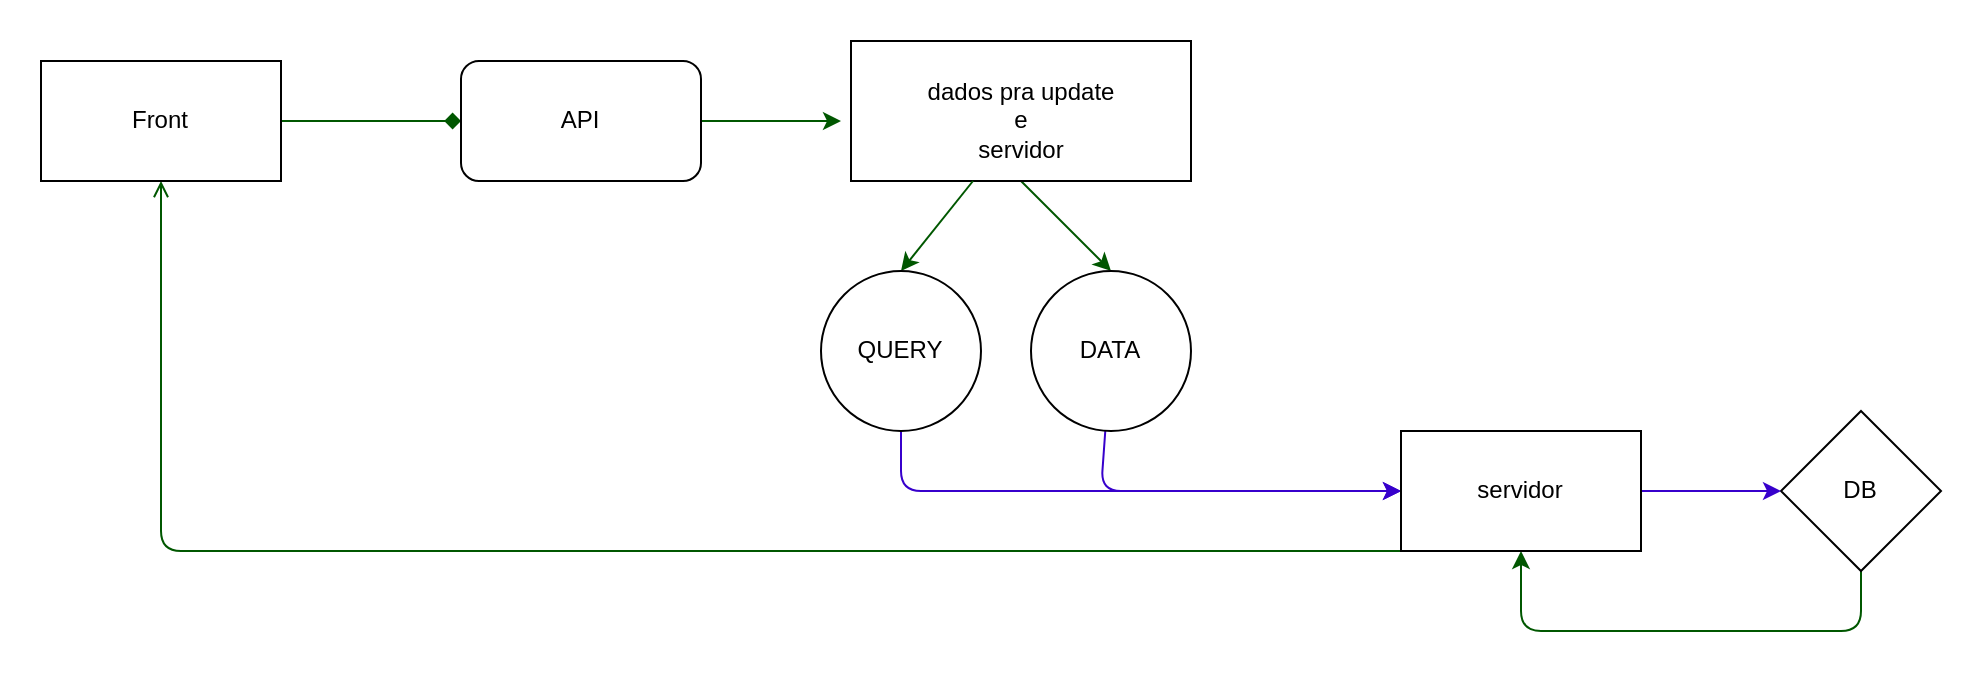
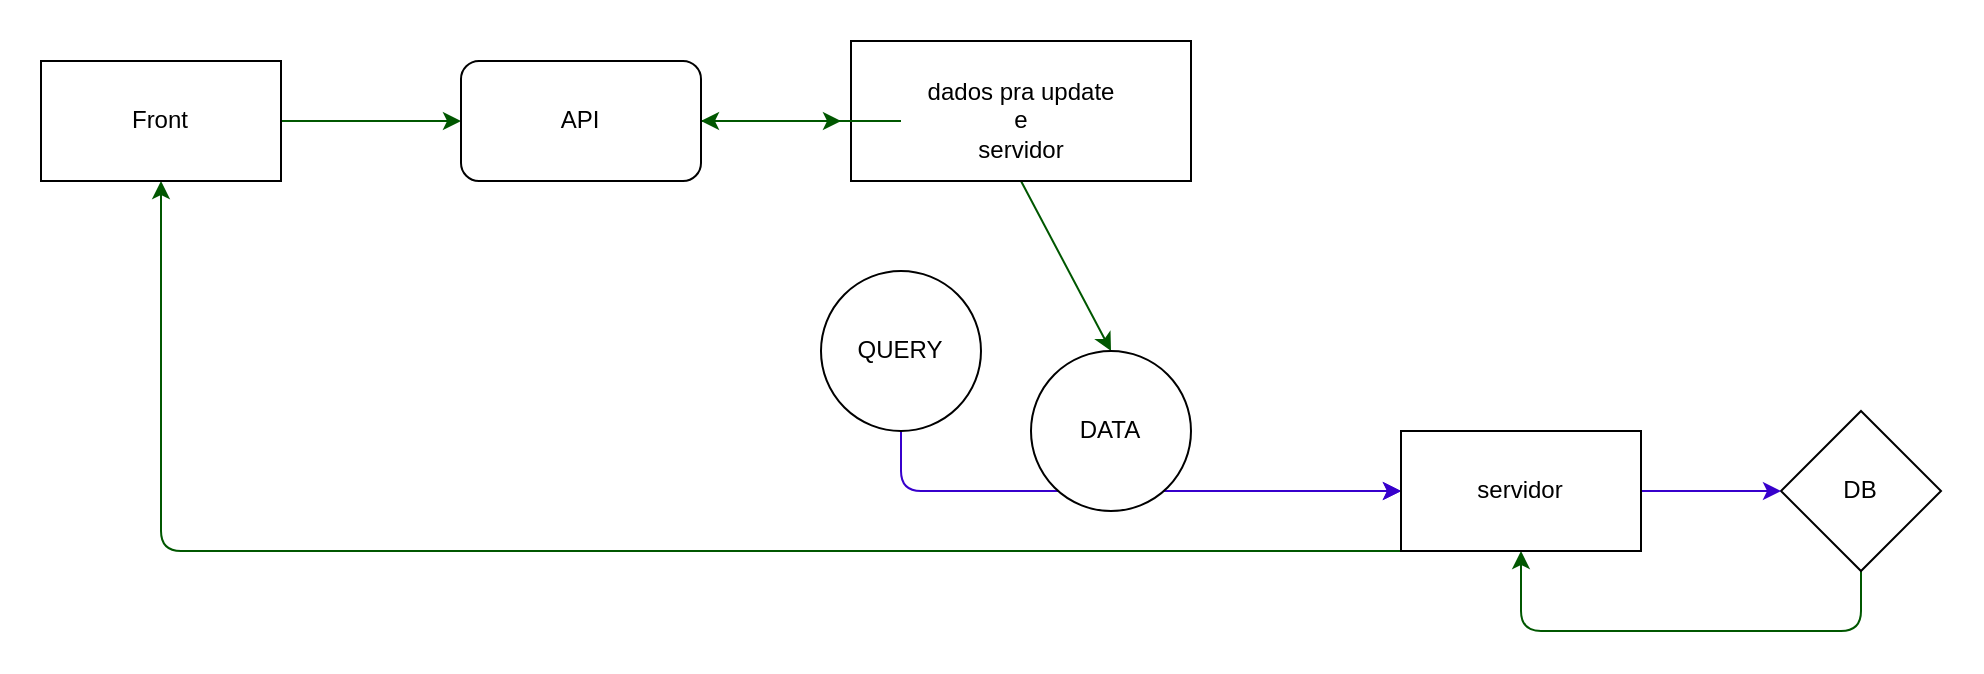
(444, 121) -> (445, 121)
(161, 192) -> (161, 196)
(941, 221) -> (870, 121)
(1111, 351) -> (1111, 431)
